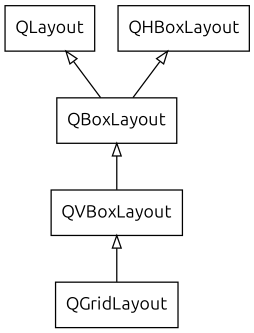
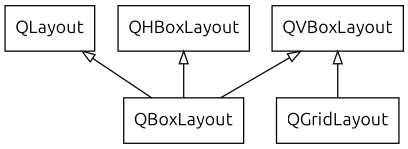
(117, 173) -> (255, 78)
